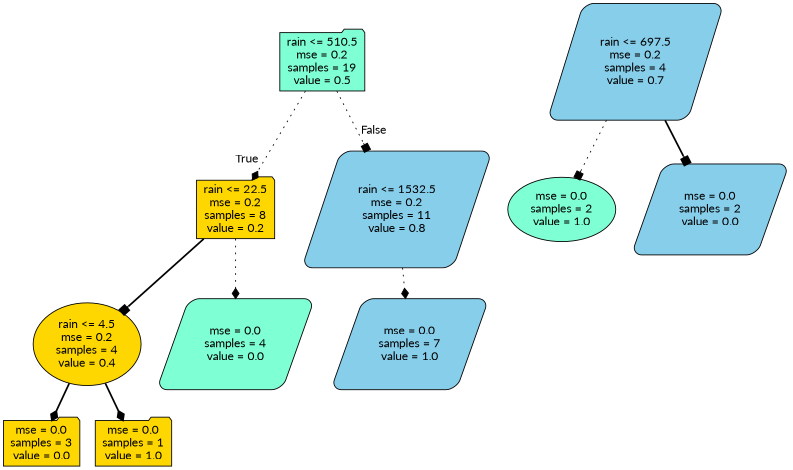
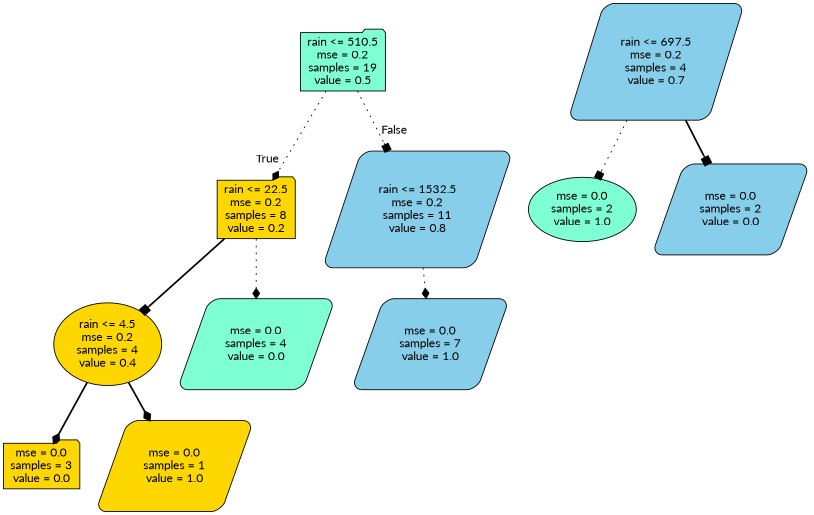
(133, 443) -> (175, 466)
